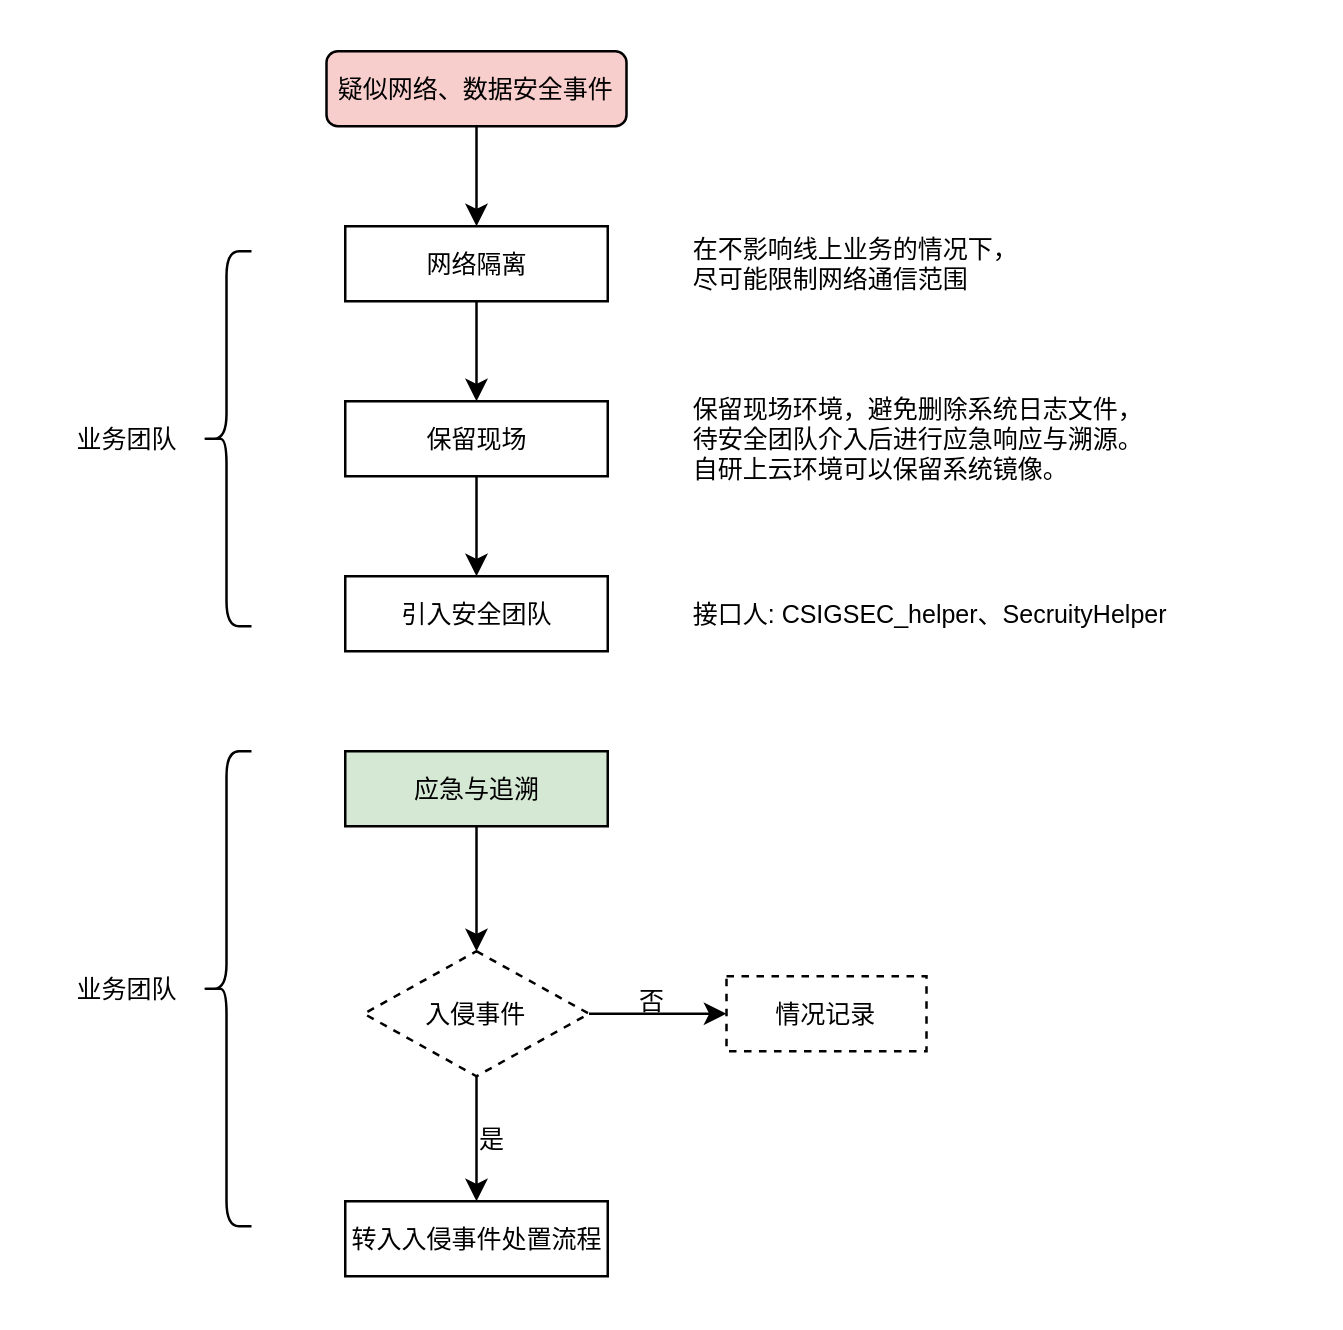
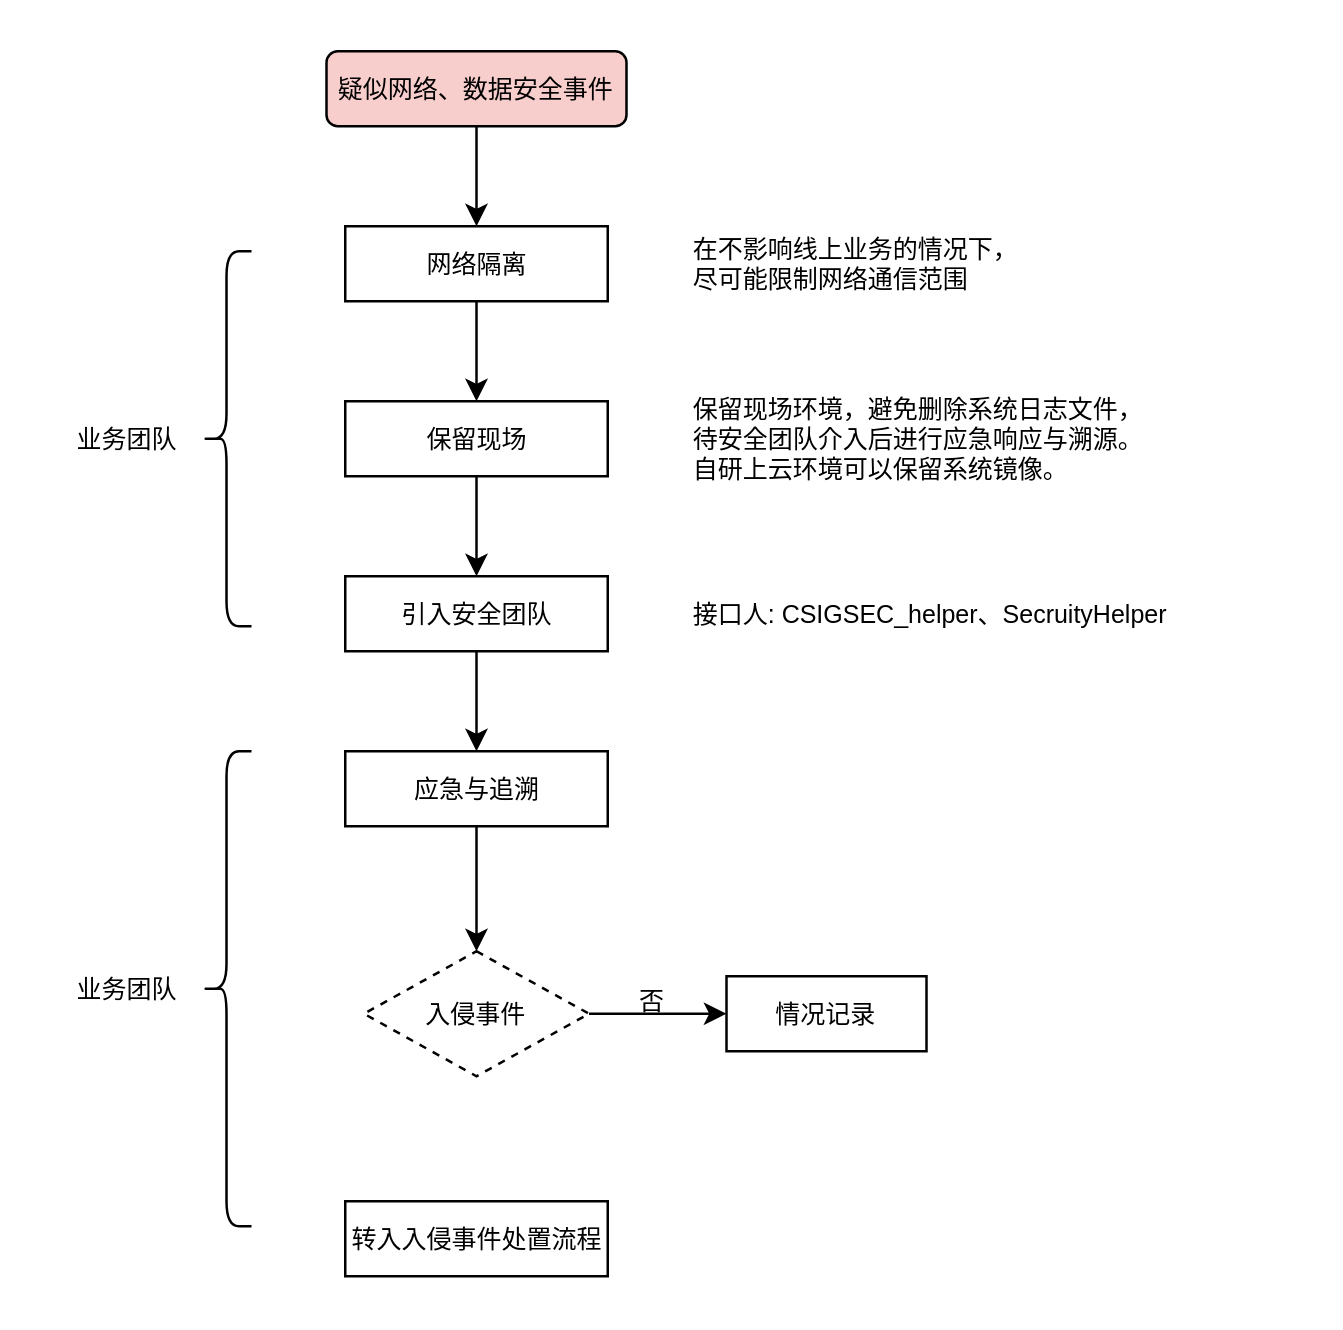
none -> (476, 693)
(476, 789) -> (476, 789)
(826, 1014) -> (826, 1014)
(476, 1130) -> none
